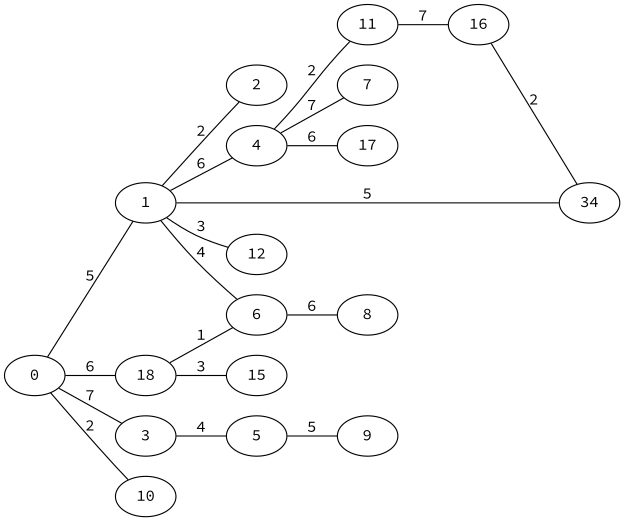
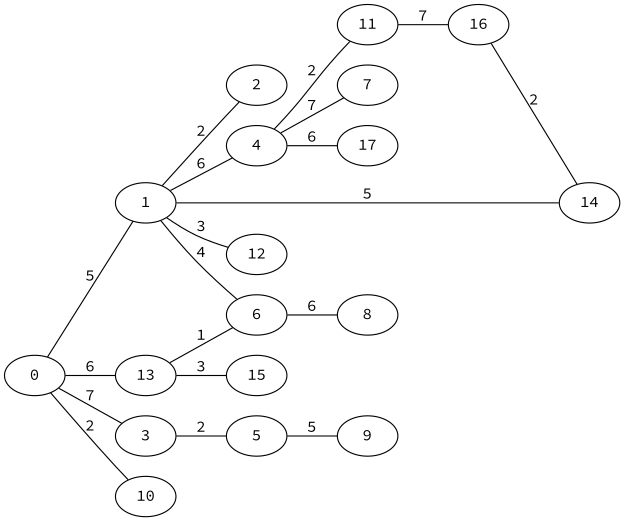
(590, 203) -> (590, 203)
(146, 375) -> (146, 375)
(201, 428) -> (201, 428)
